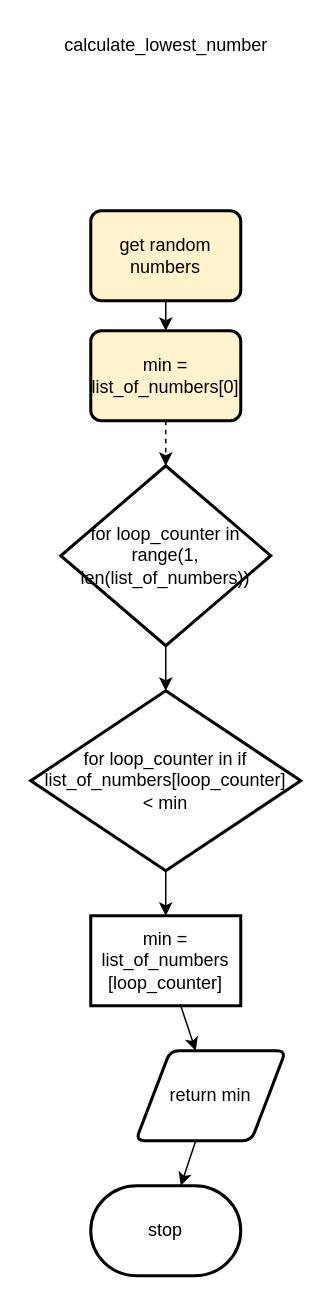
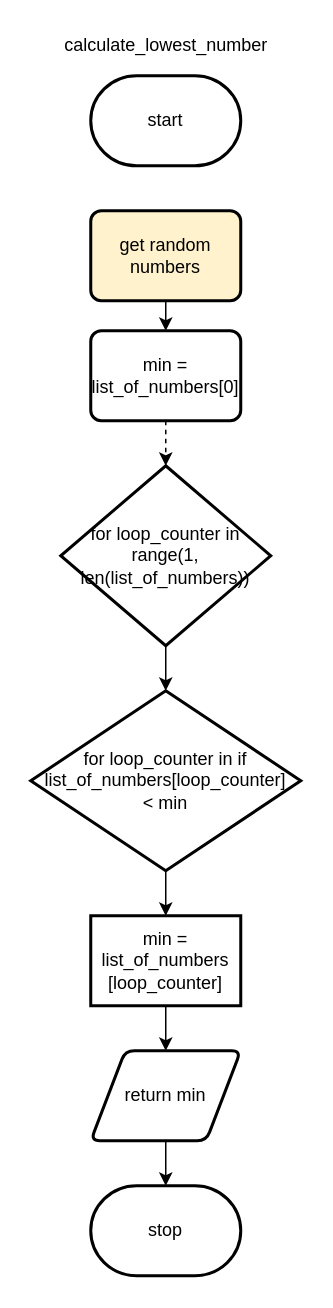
none -> (166, 121)
(166, 376) -> (166, 376)
(211, 1096) -> (166, 1096)
